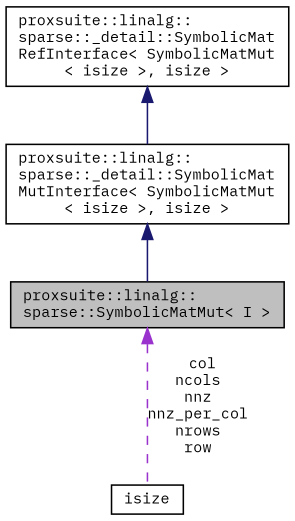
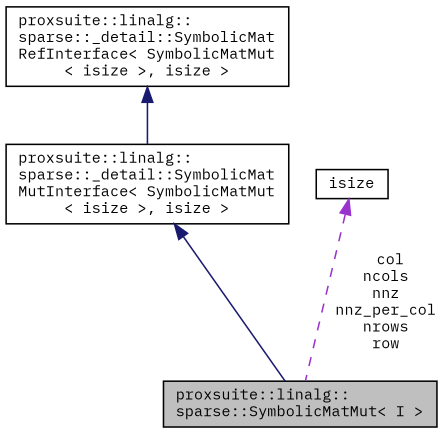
(147, 414) -> (325, 298)
